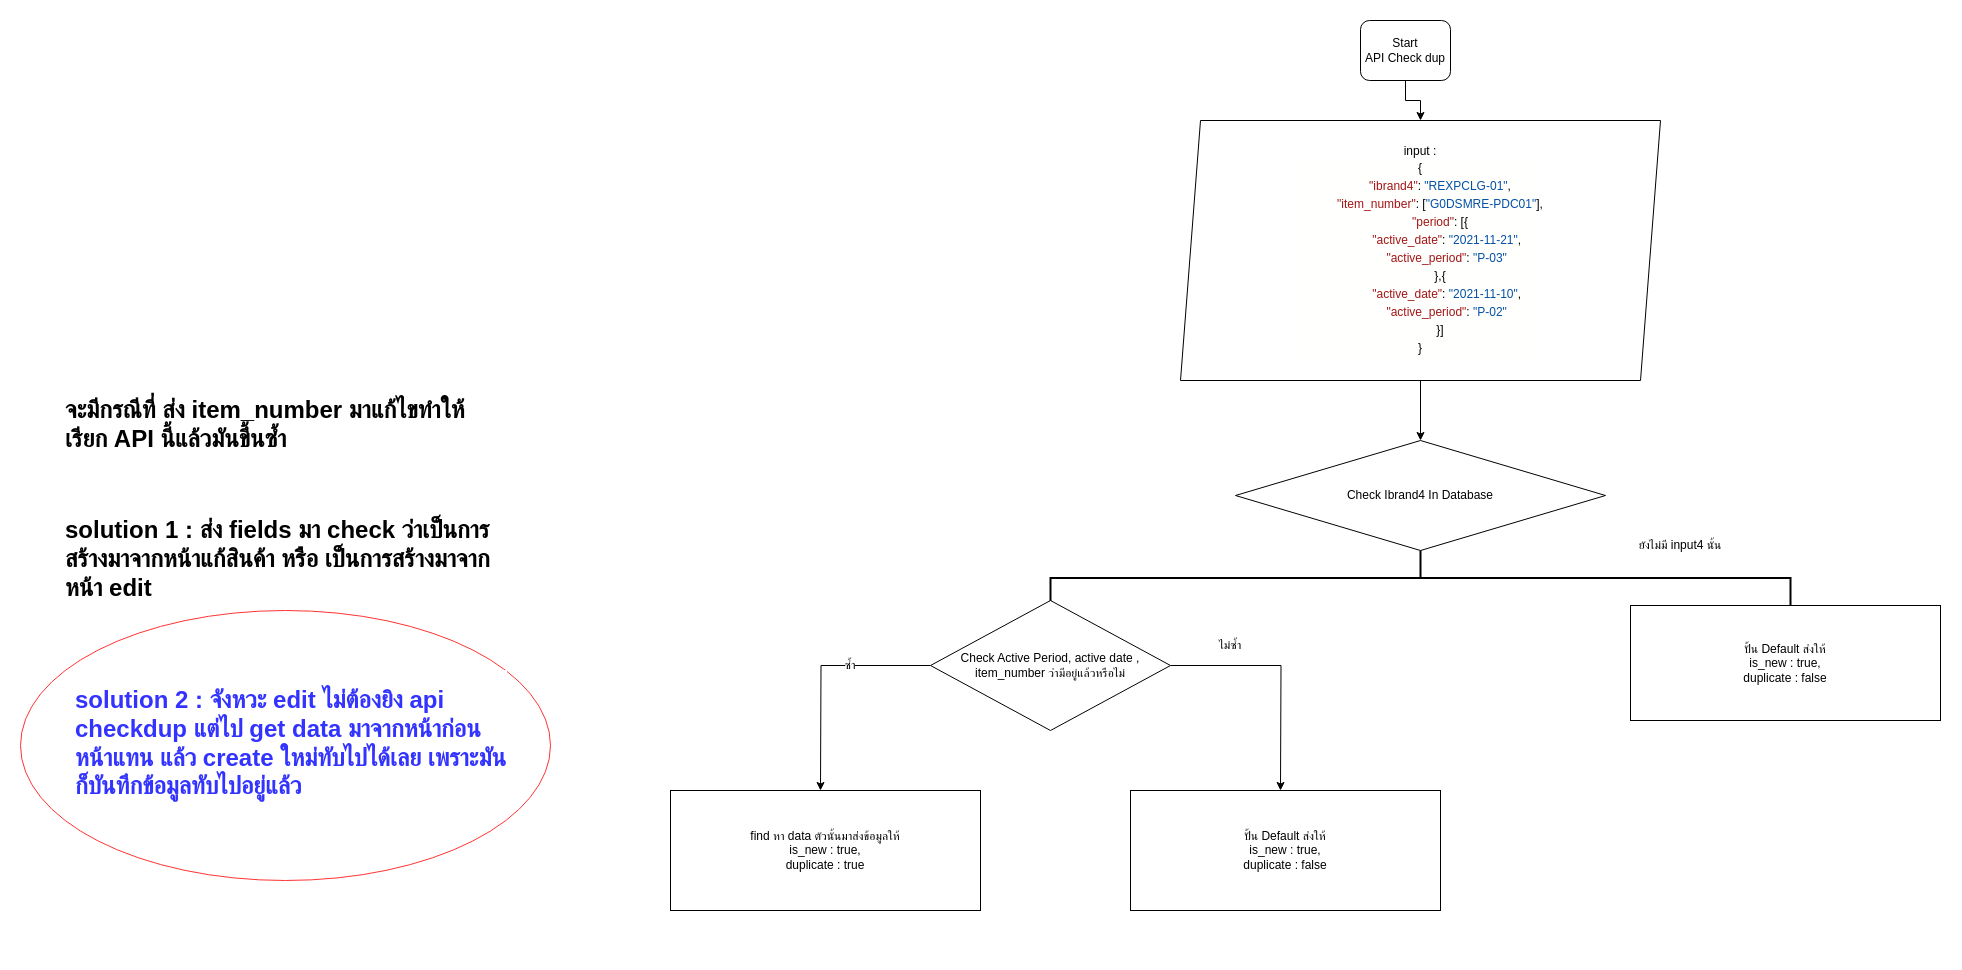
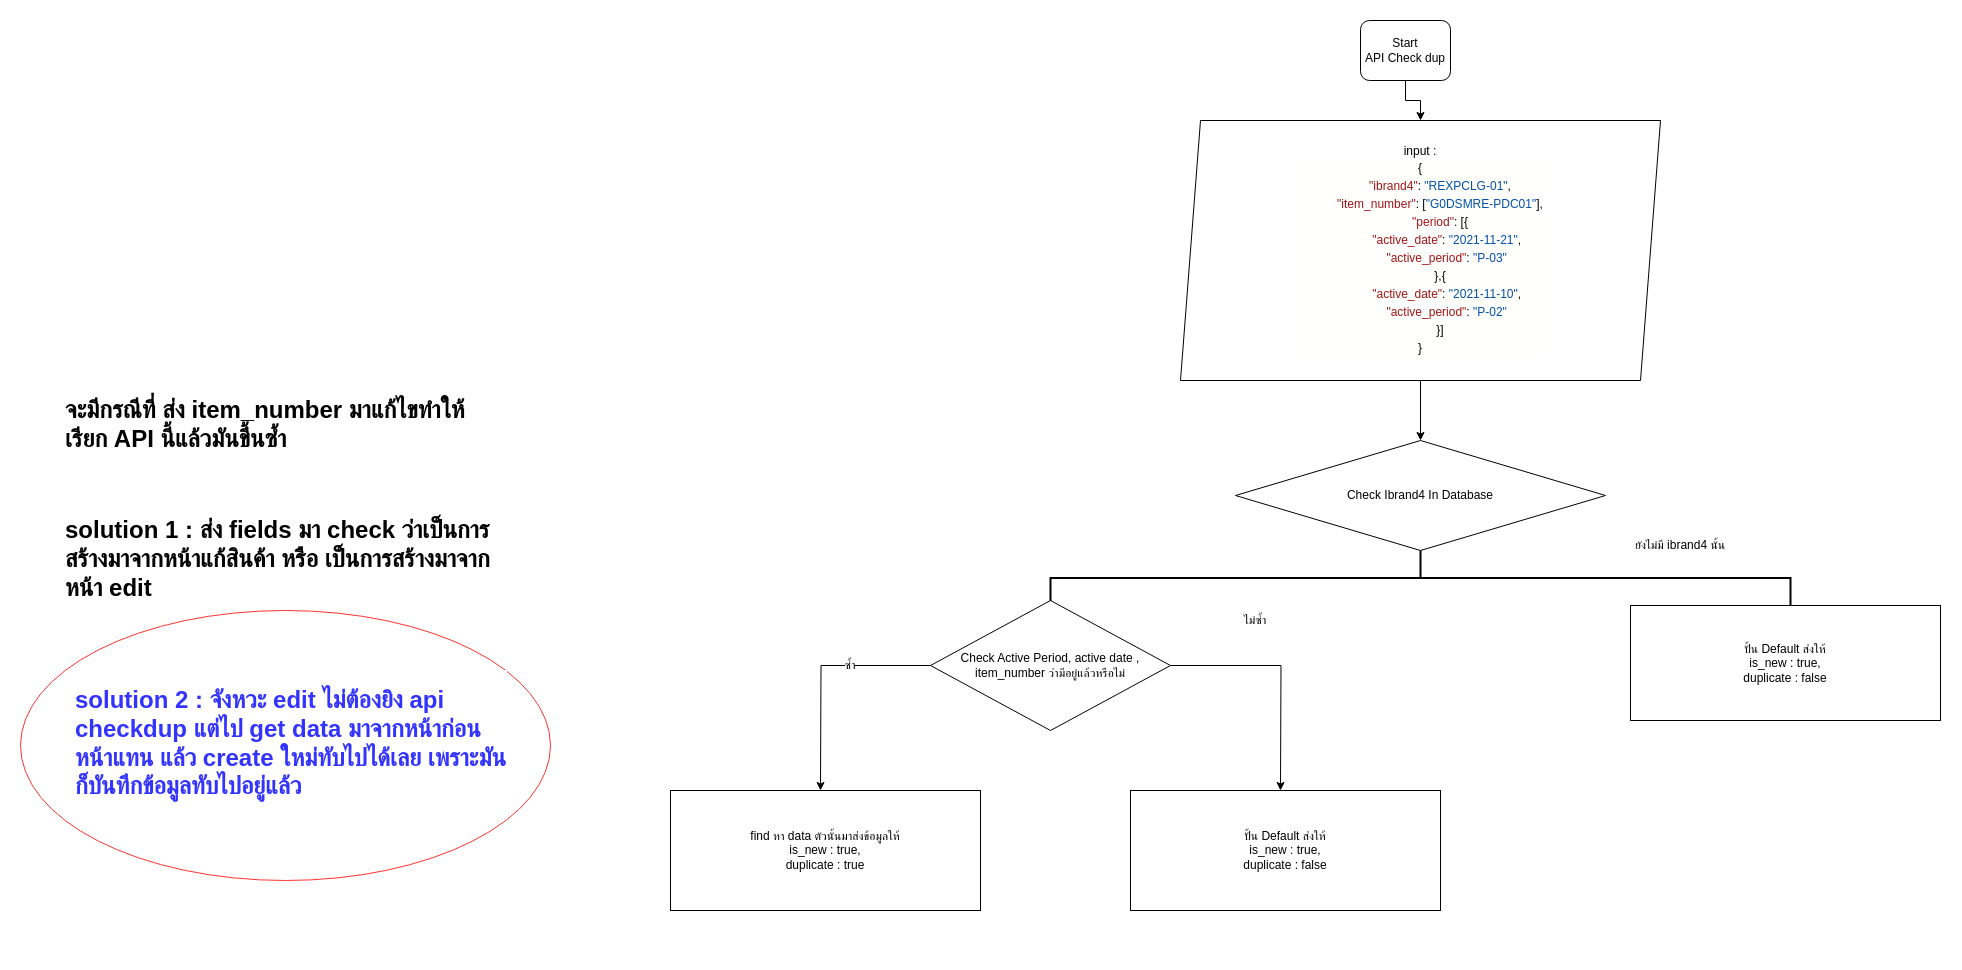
(1681, 546) -> (1681, 546)
(1231, 646) -> (1256, 621)
